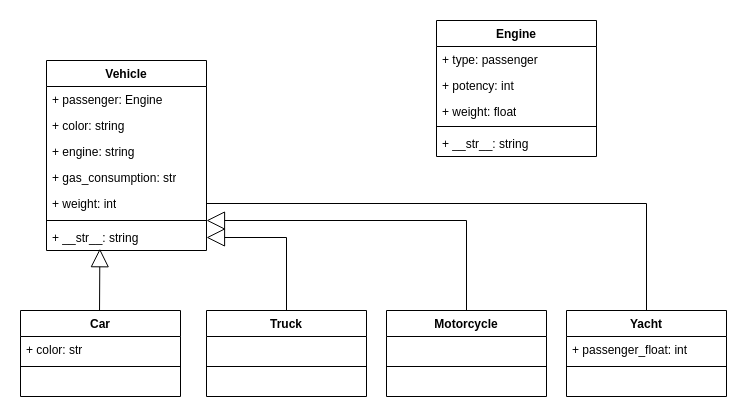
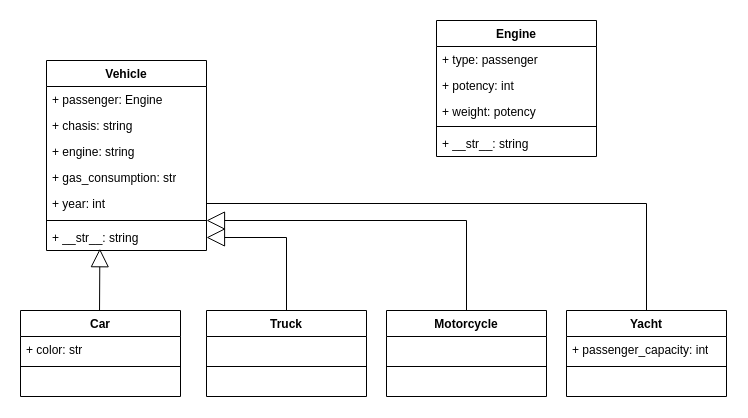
(485, 113) -> (493, 113)
(95, 127) -> (98, 127)
(88, 205) -> (83, 205)
(639, 351) -> (648, 358)
